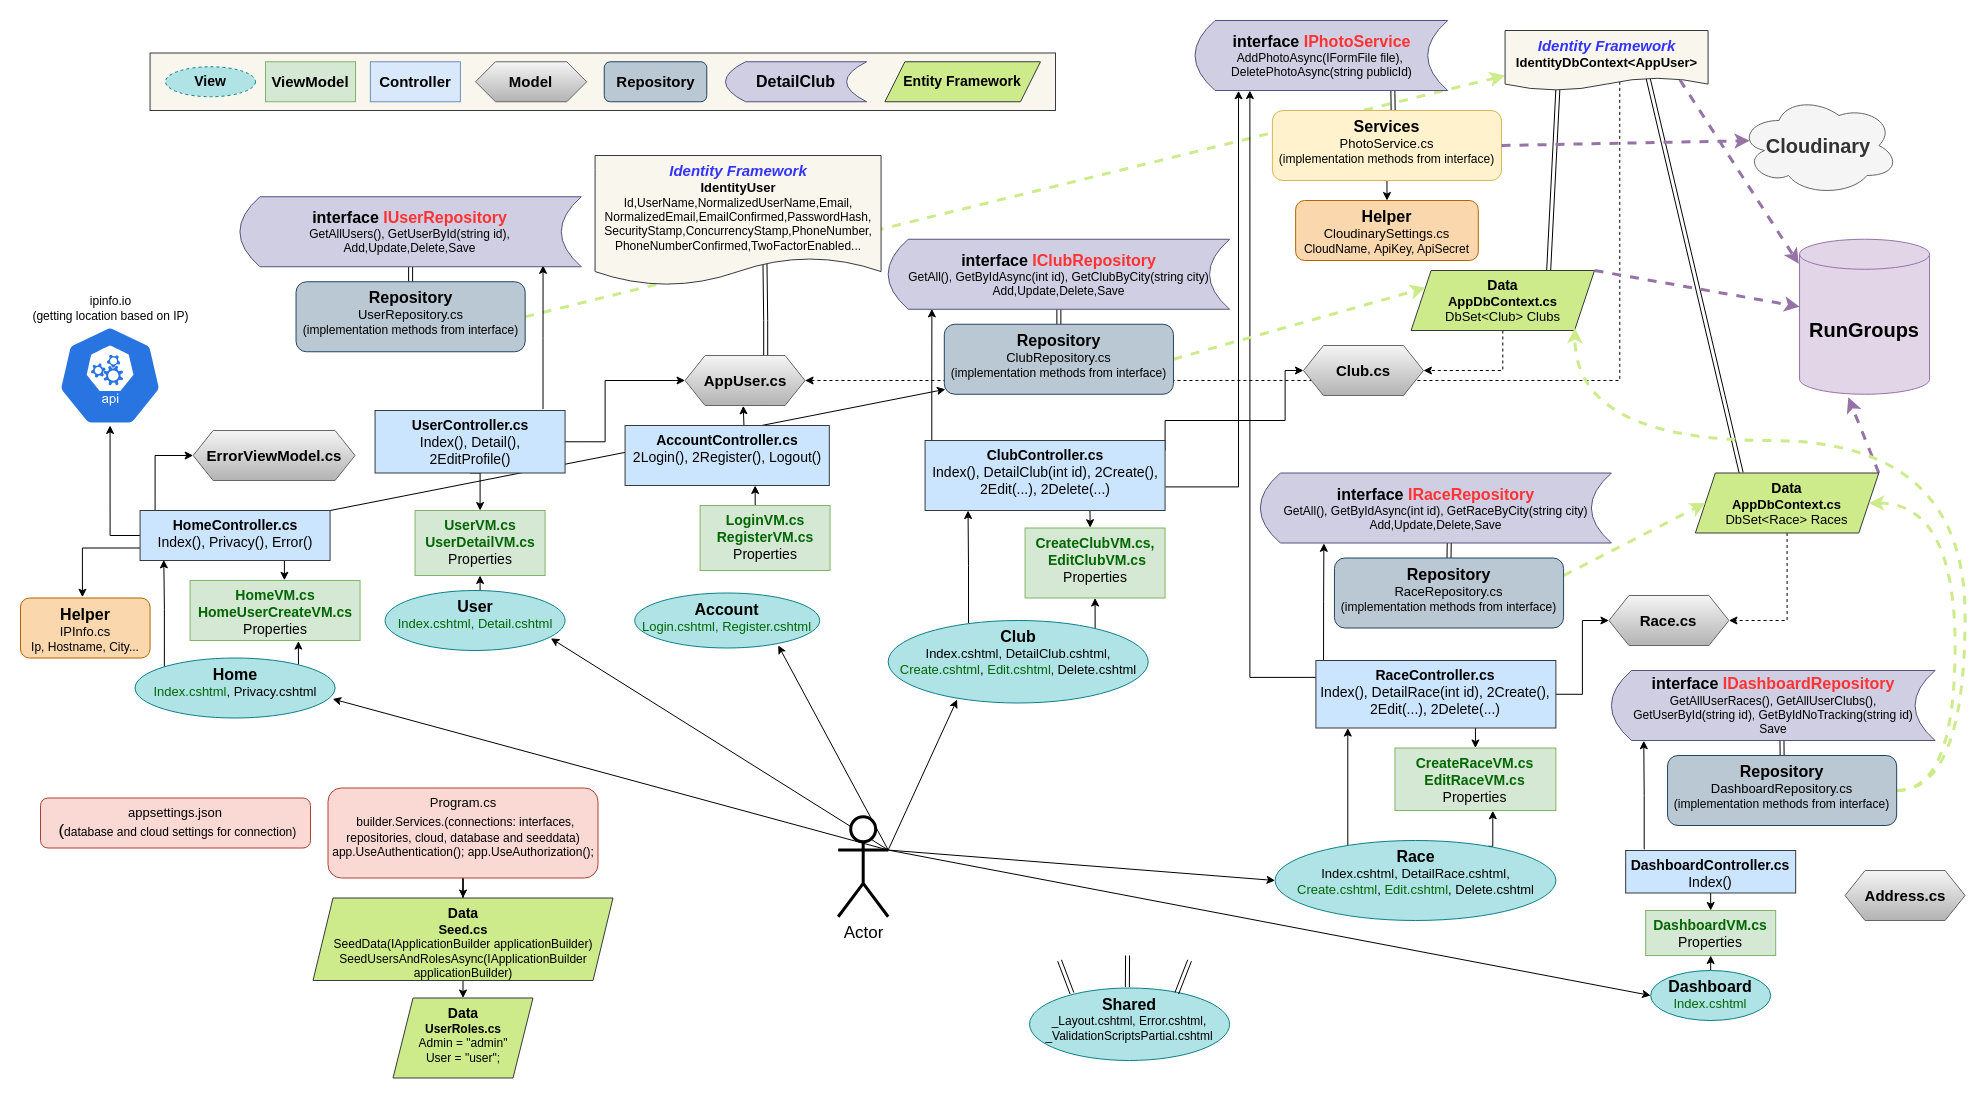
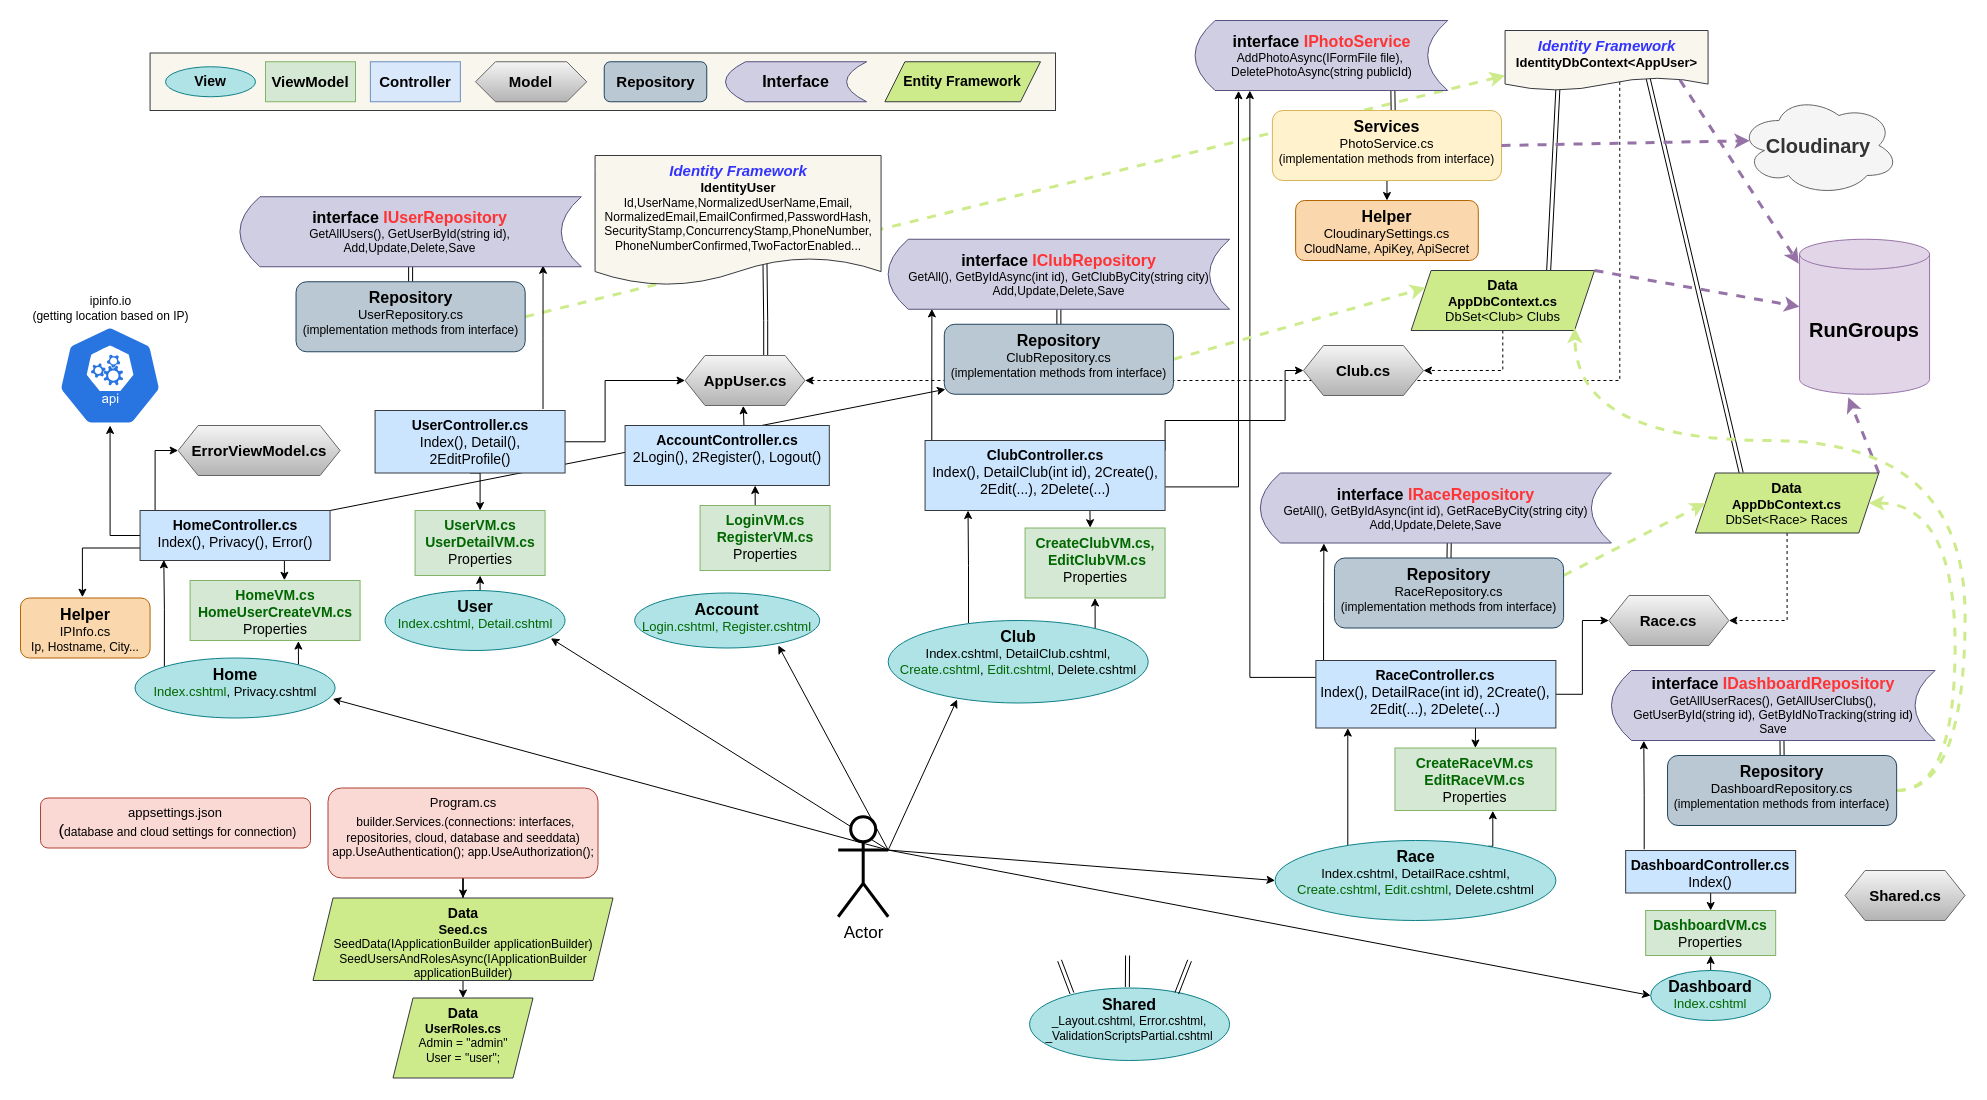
(211, 82) -> (211, 82)
(796, 82) -> (796, 82)
(274, 456) -> (259, 451)
(1906, 896) -> (1906, 896)
